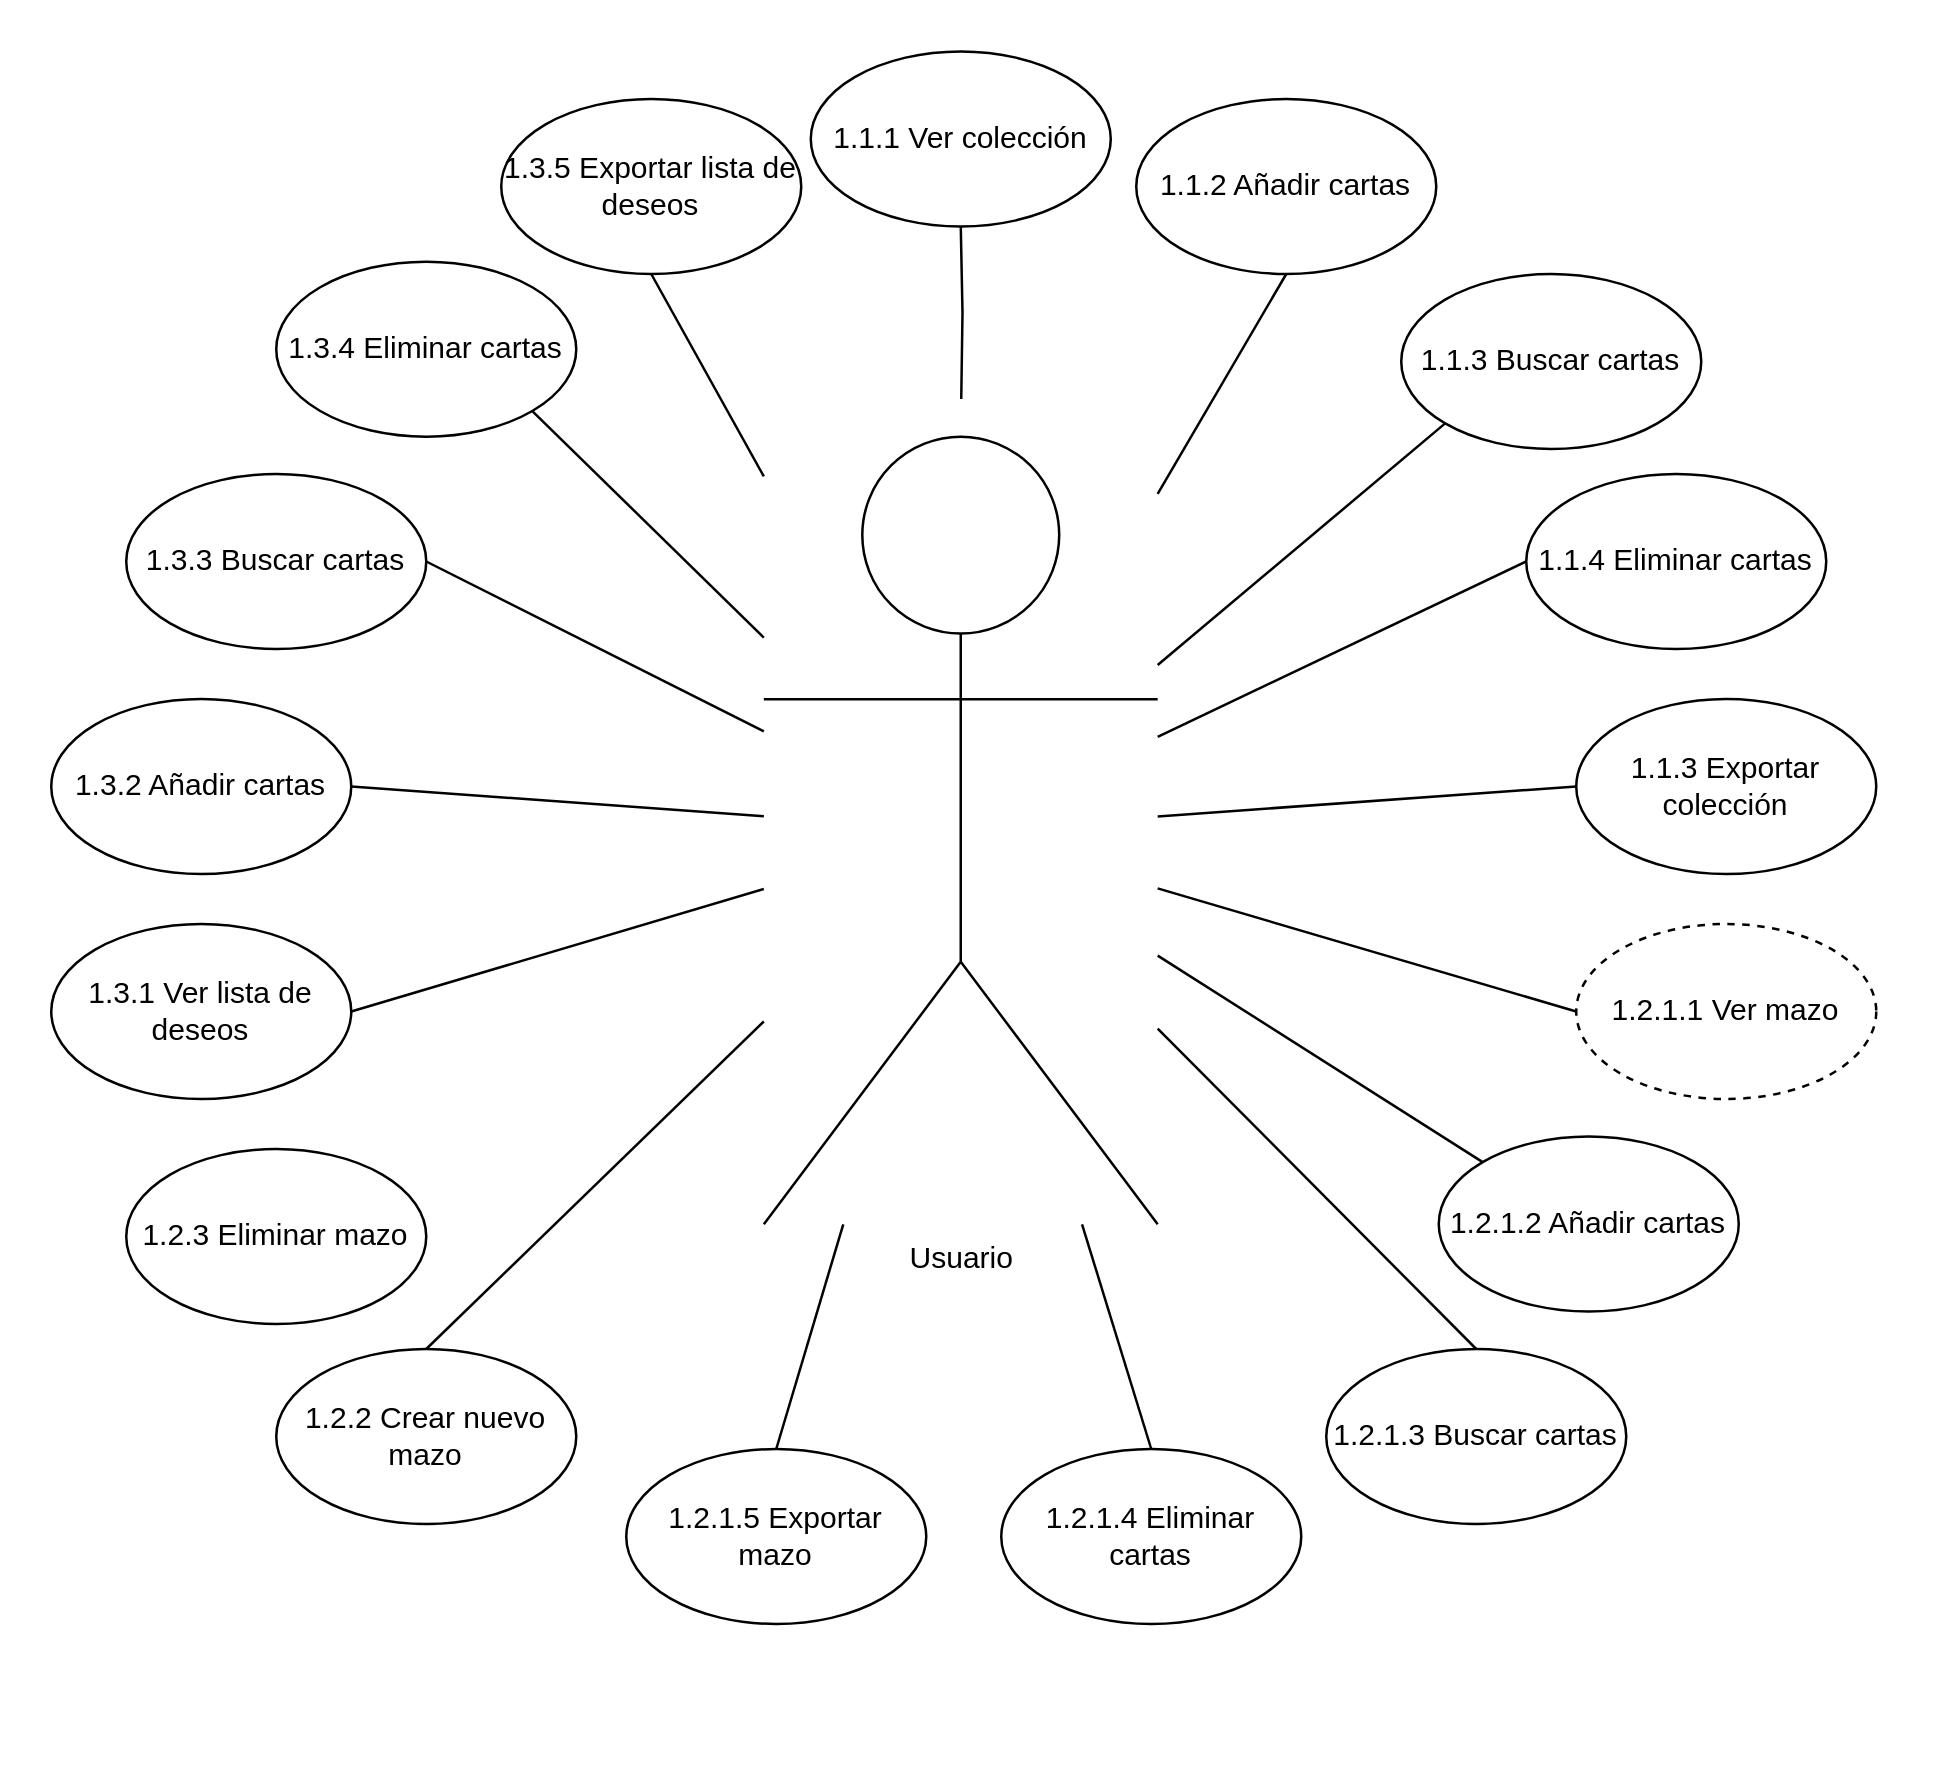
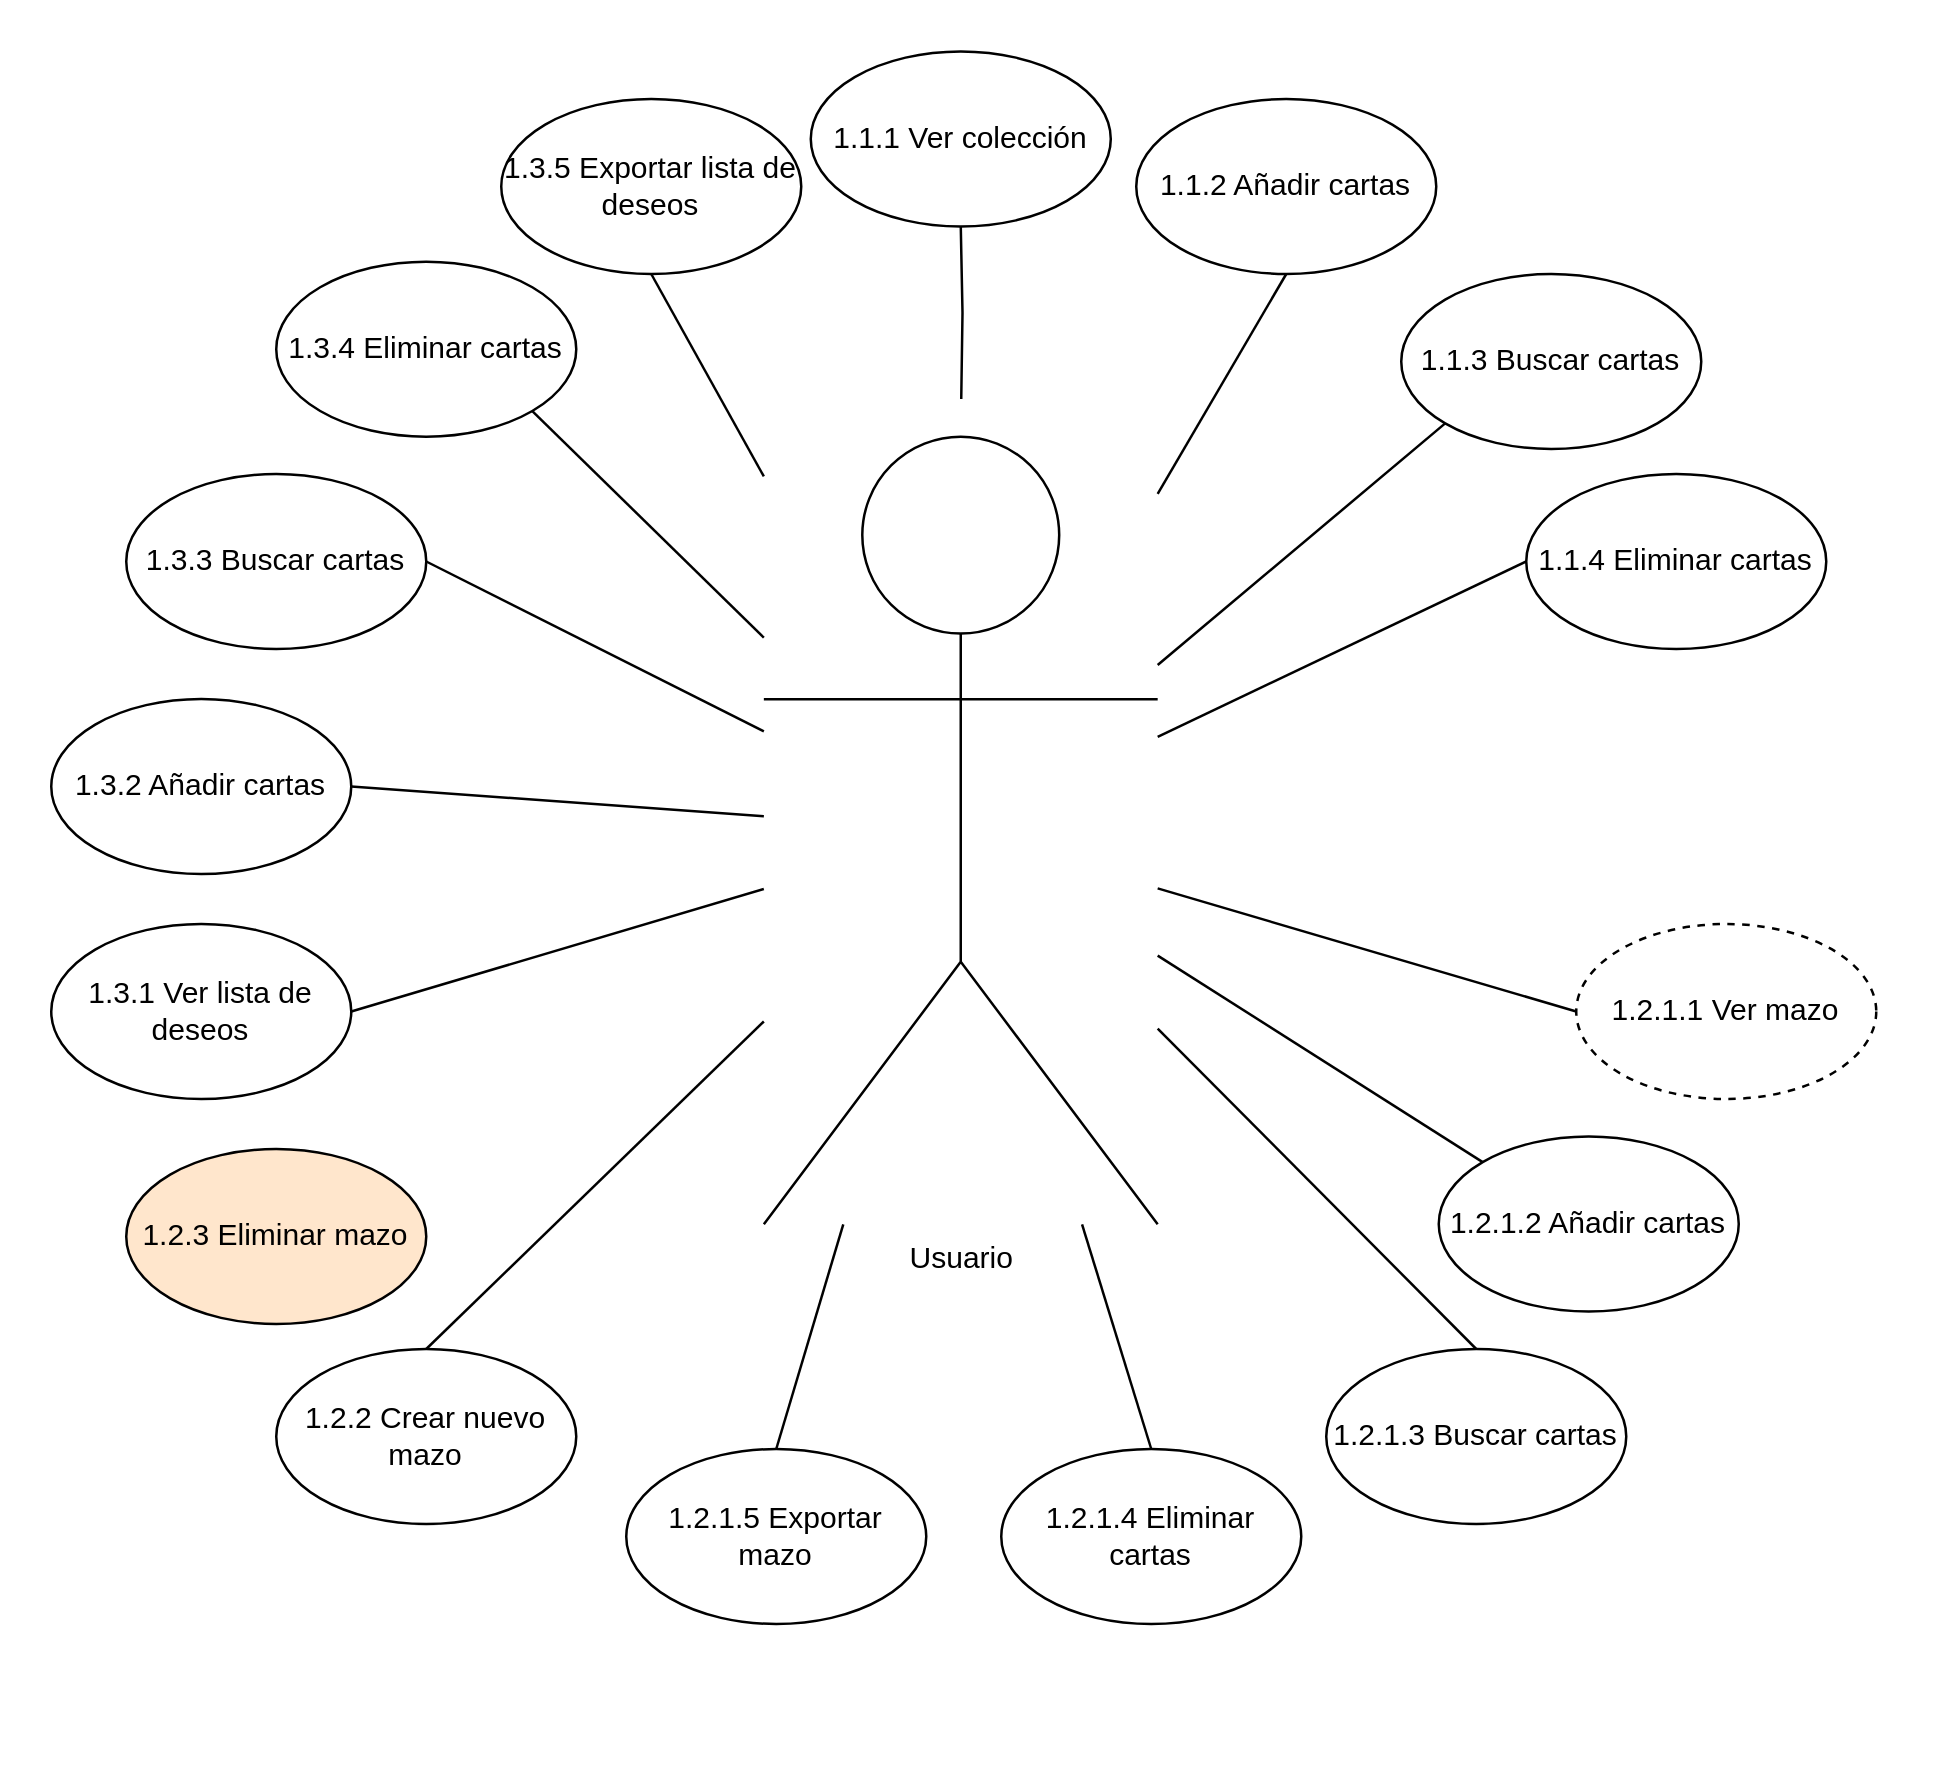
(1726, 786) -> none
(1366, 801) -> none
(276, 1236) -> (276, 1236)
